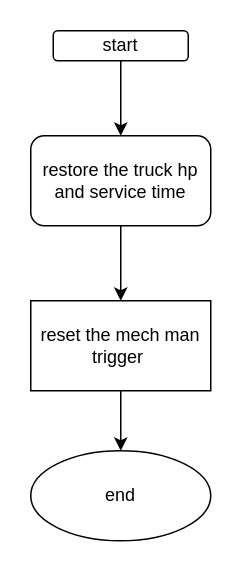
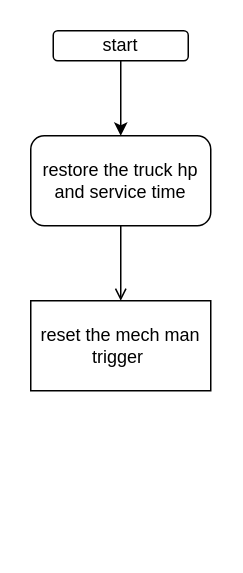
(121, 289) -> (121, 291)
(121, 416) -> none
(121, 496) -> none
